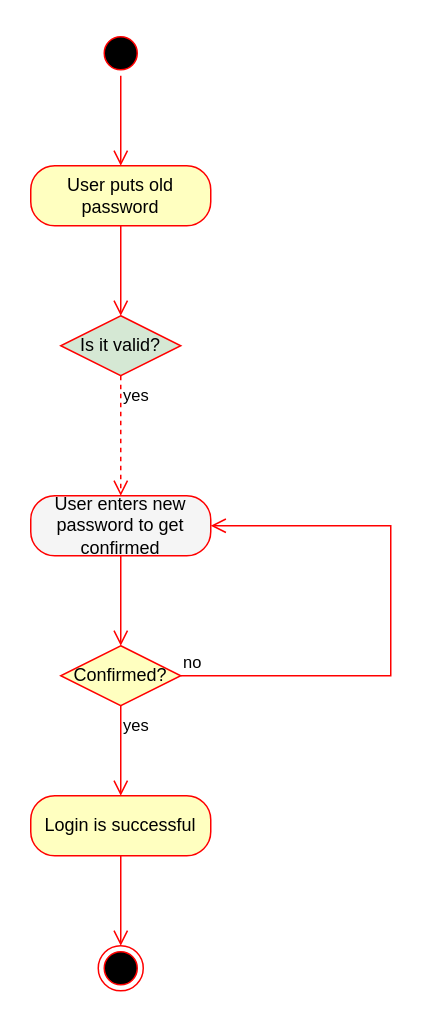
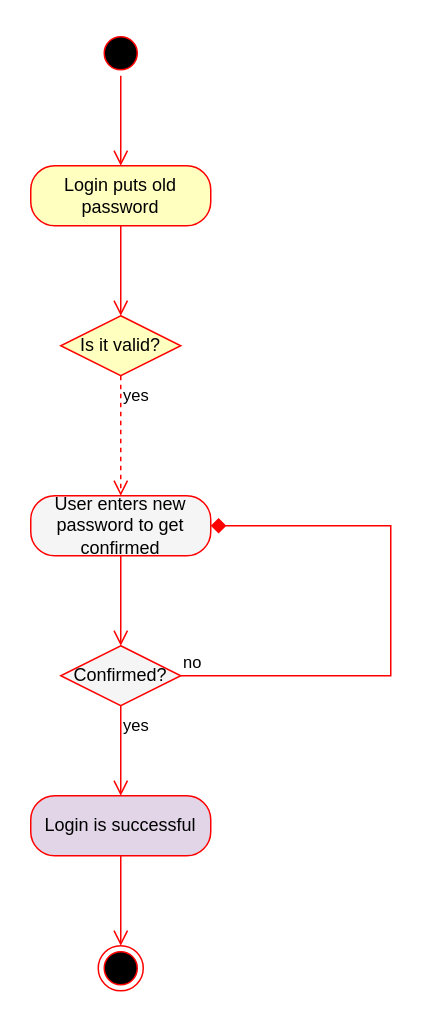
(121, 196) -> (121, 196)
(121, 346) -> (121, 346)
(220, 526) -> (226, 526)
(121, 676) -> (121, 676)
(121, 826) -> (121, 826)
